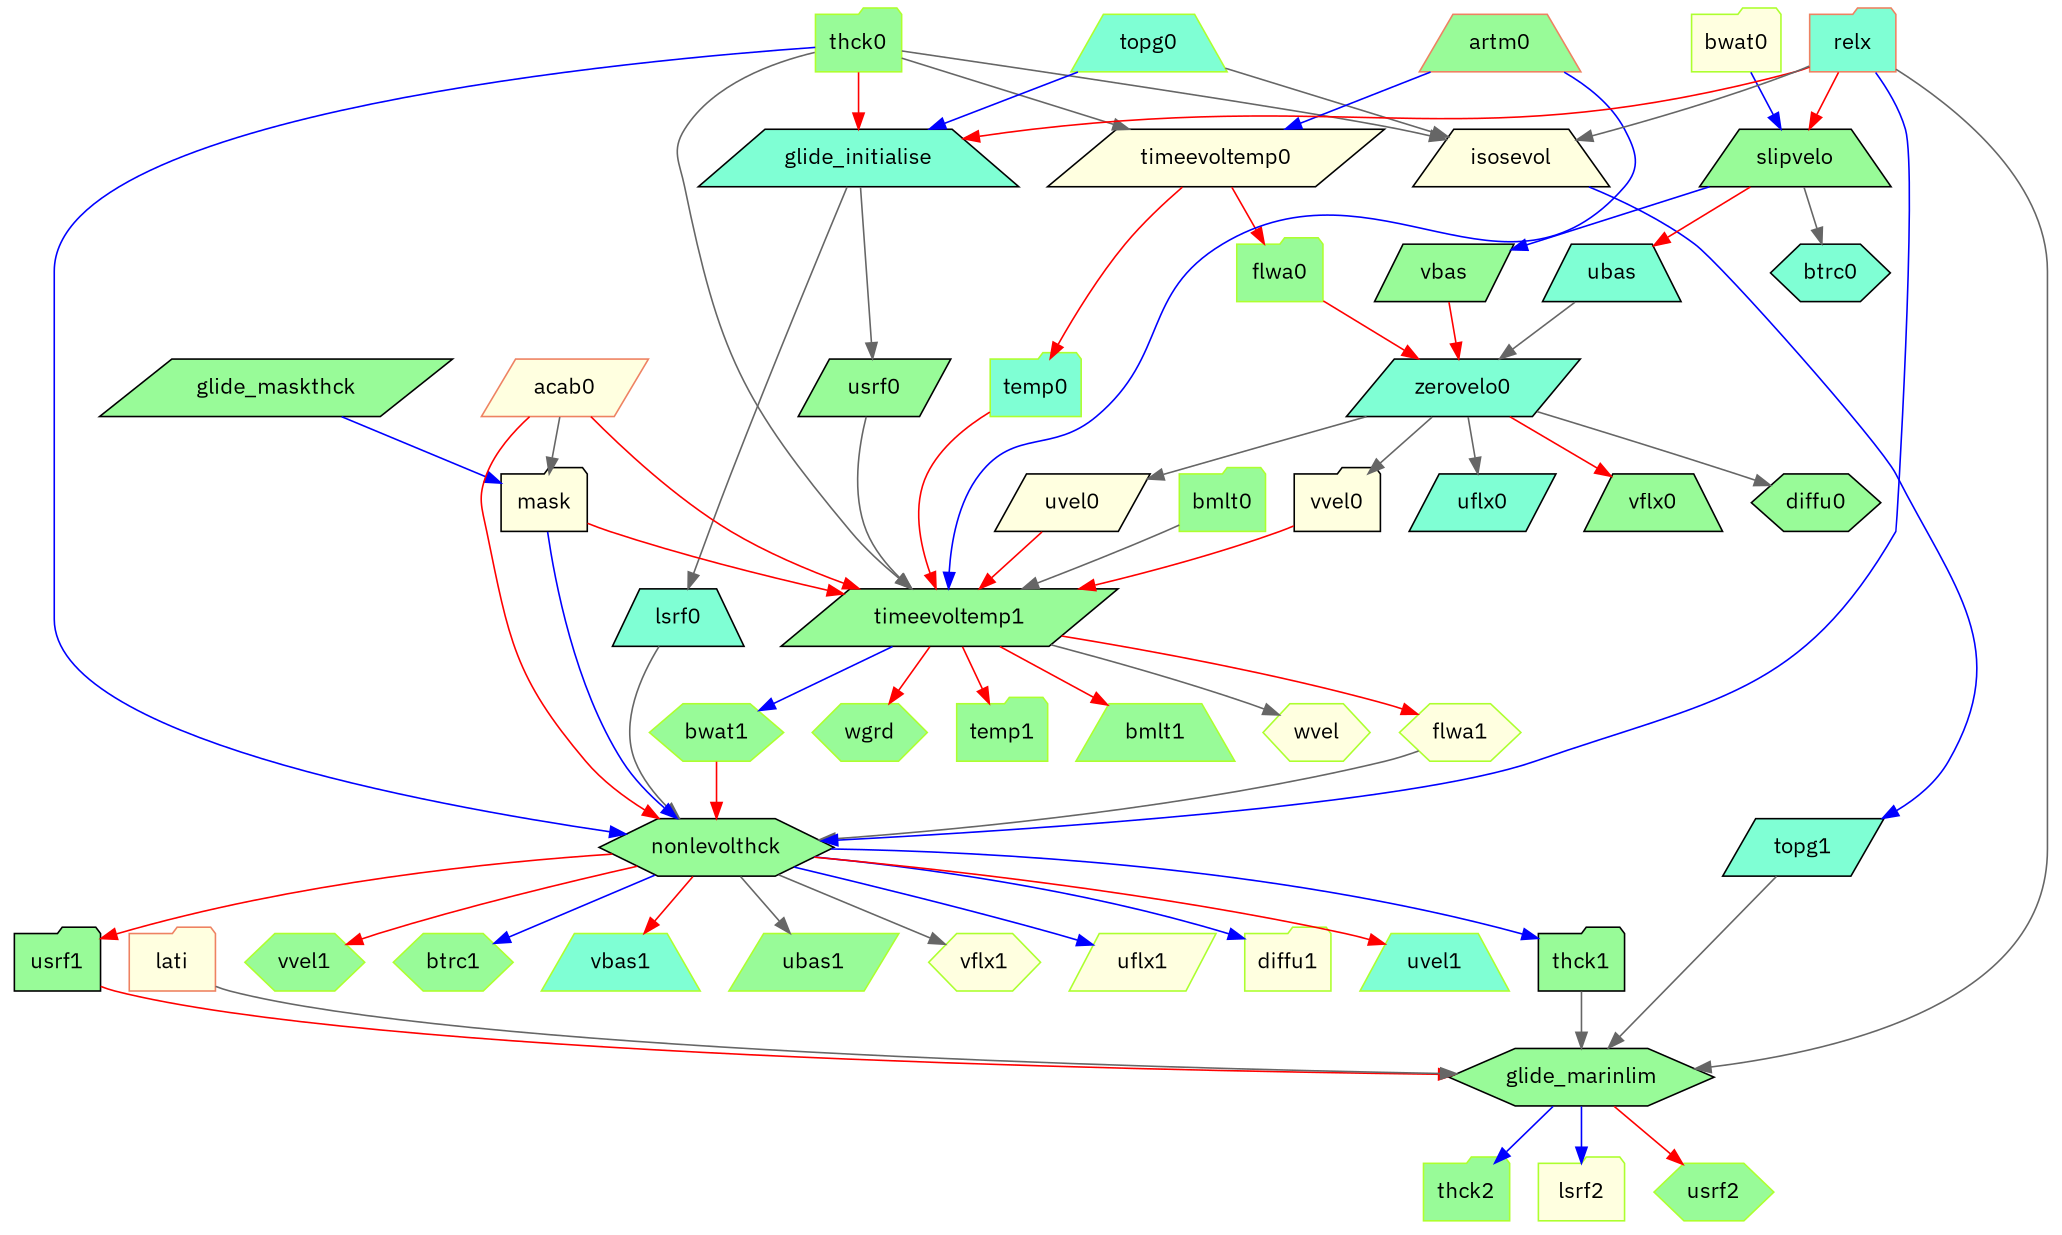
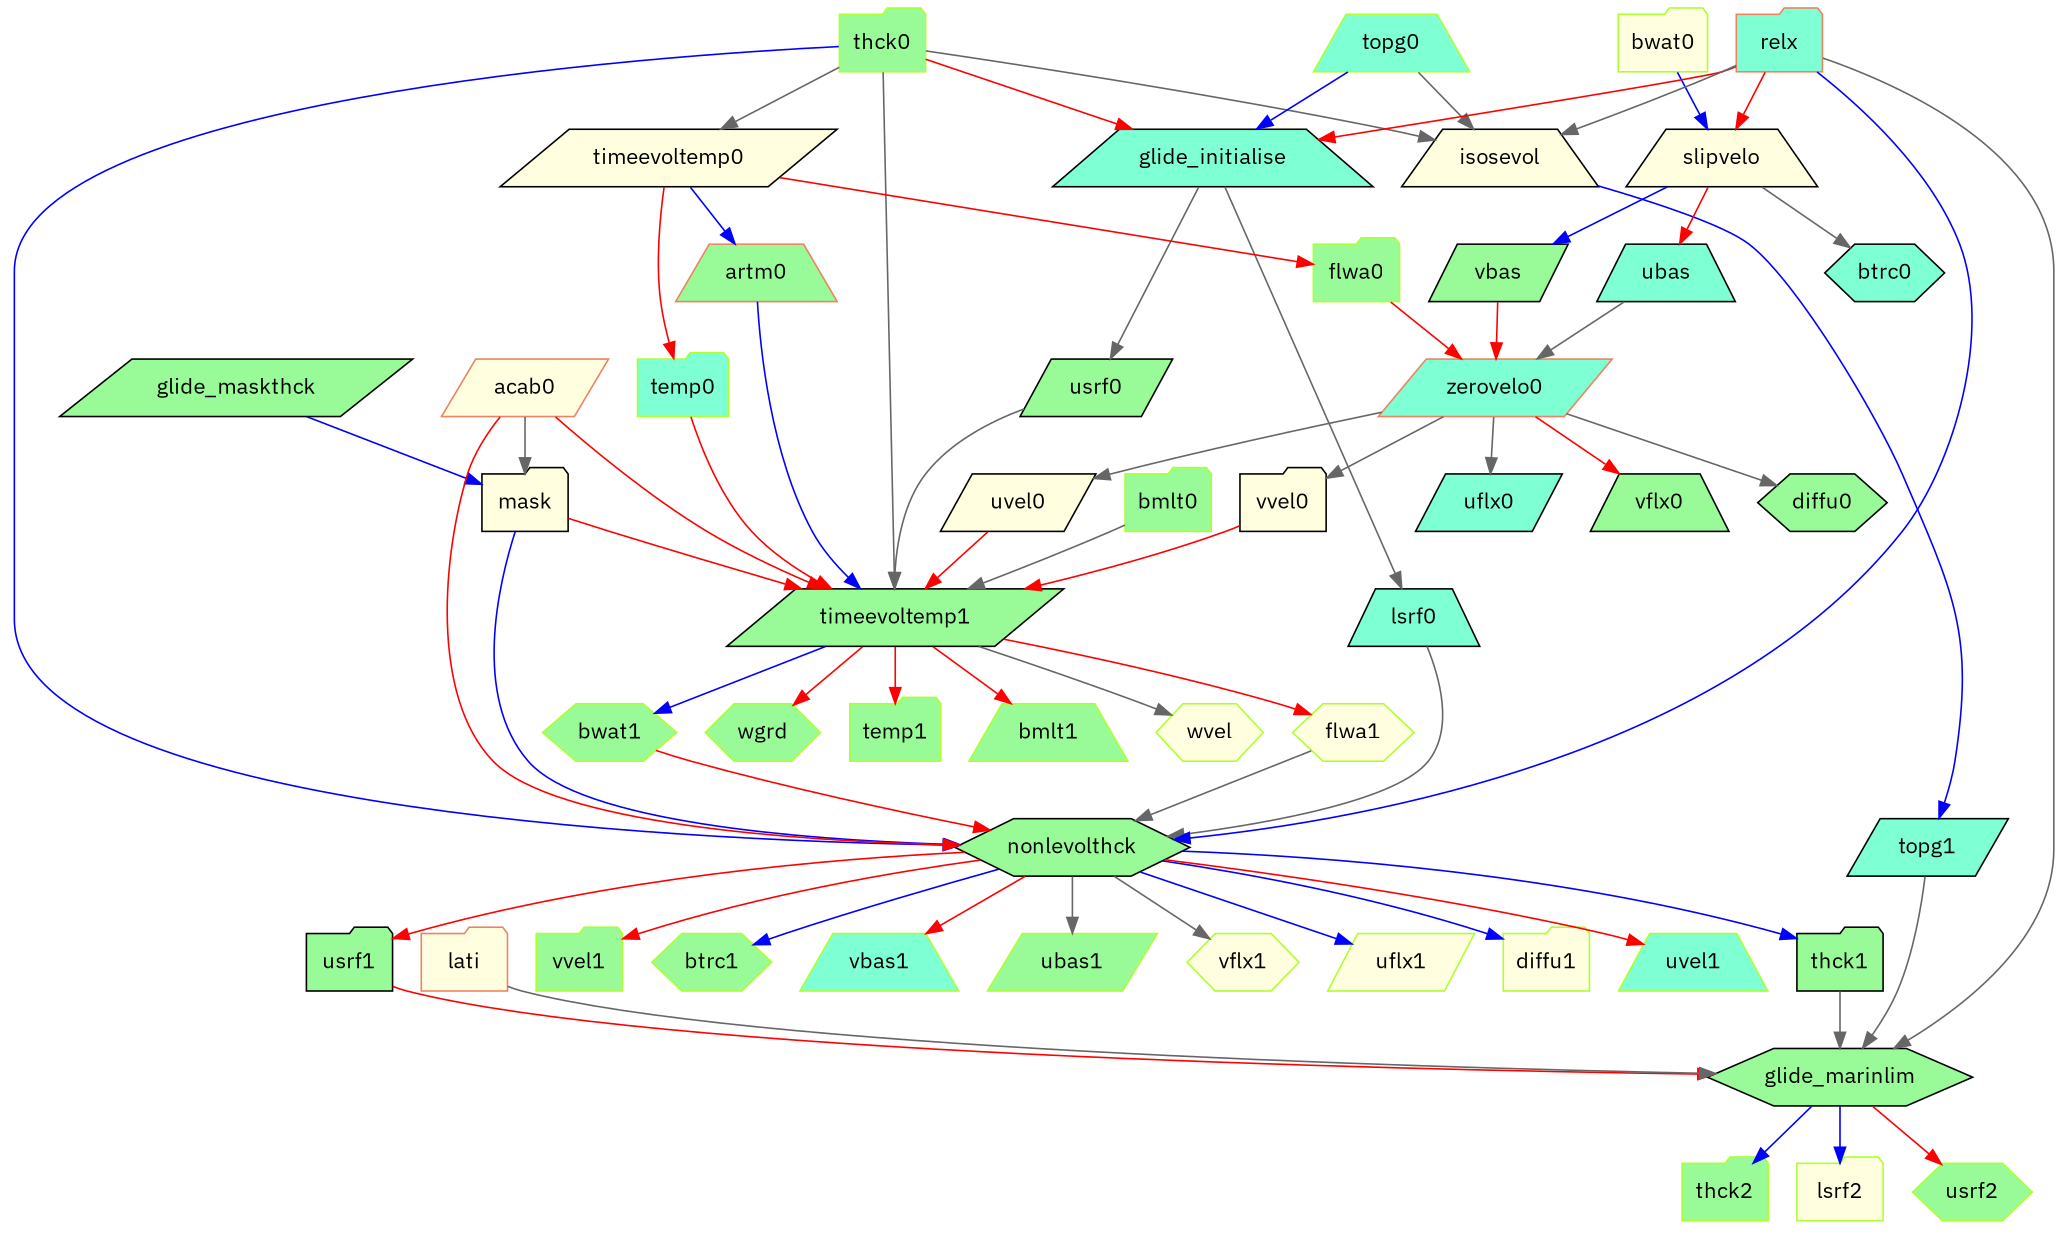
(1365, 98) -> (708, 209)
(1795, 158) -> (1722, 158)
(1463, 388) -> (1495, 388)
(305, 962) -> (579, 962)
